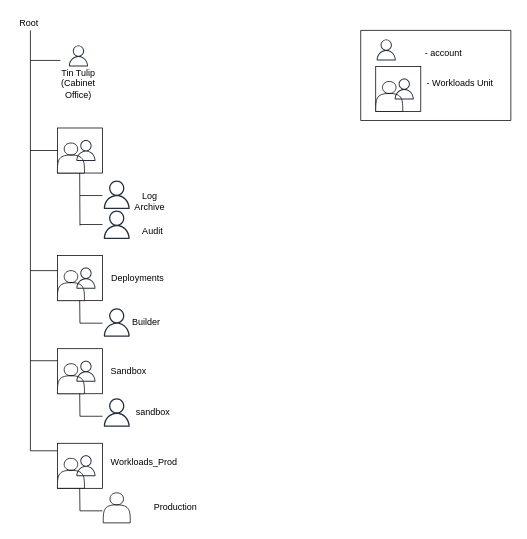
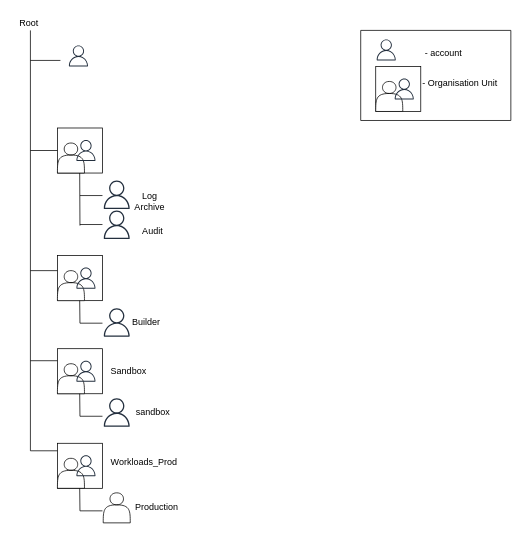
(78, 84) -> none
(460, 84) -> (460, 84)
(138, 278) -> none
(175, 507) -> (156, 507)
